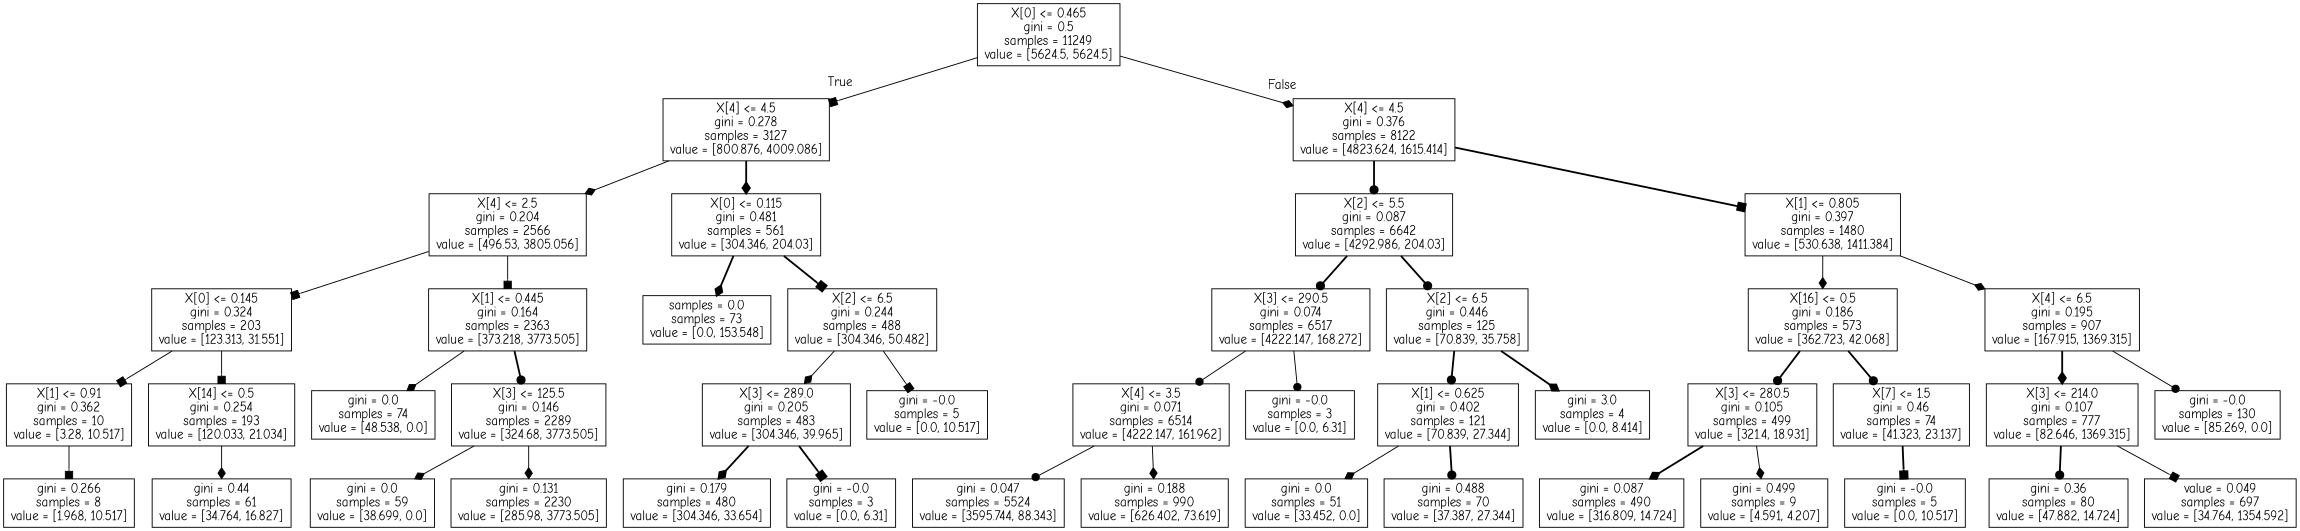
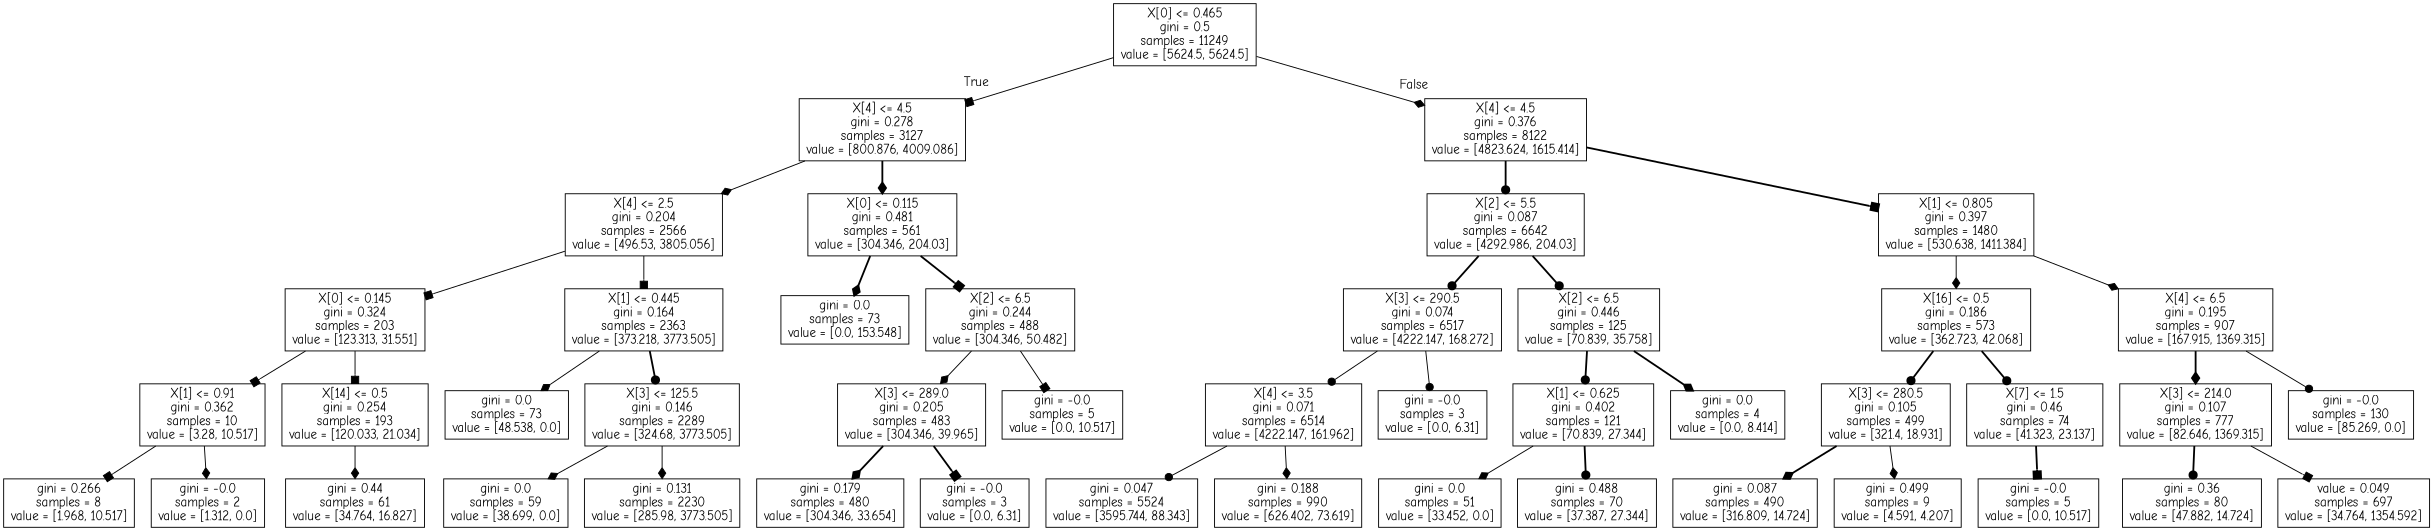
(707, 320) -> (845, 320)
(373, 415) -> (507, 415)
(1592, 415) -> (1728, 415)
none -> (208, 503)
